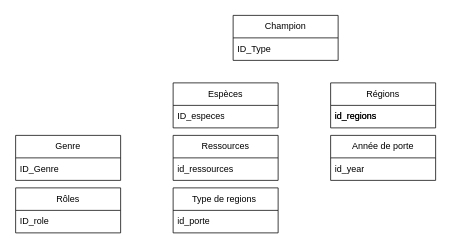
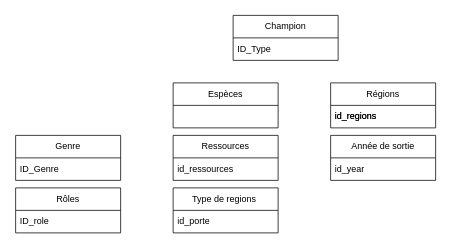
(225, 117) -> none
(383, 147) -> (383, 147)
